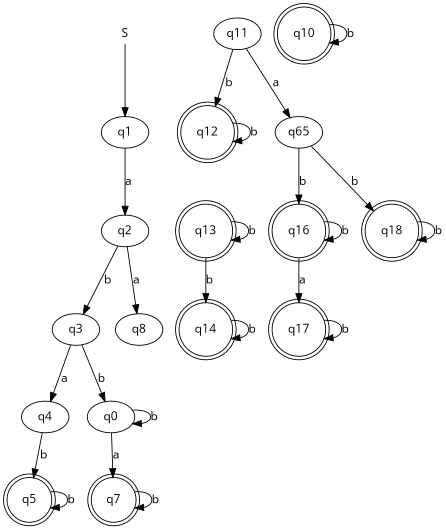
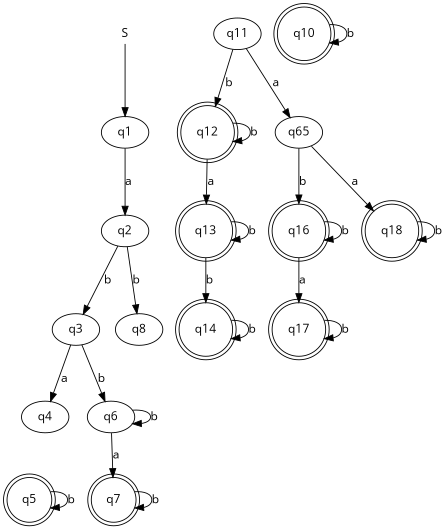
none -> (207, 177)
(355, 182) -> (355, 182)
(136, 280) -> (136, 280)
(111, 417) -> (111, 417)
(39, 451) -> none
